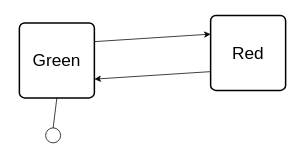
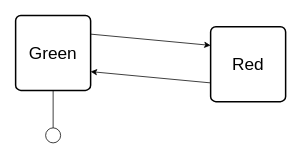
(248, 53) -> (248, 64)
(57, 60) -> (53, 53)
